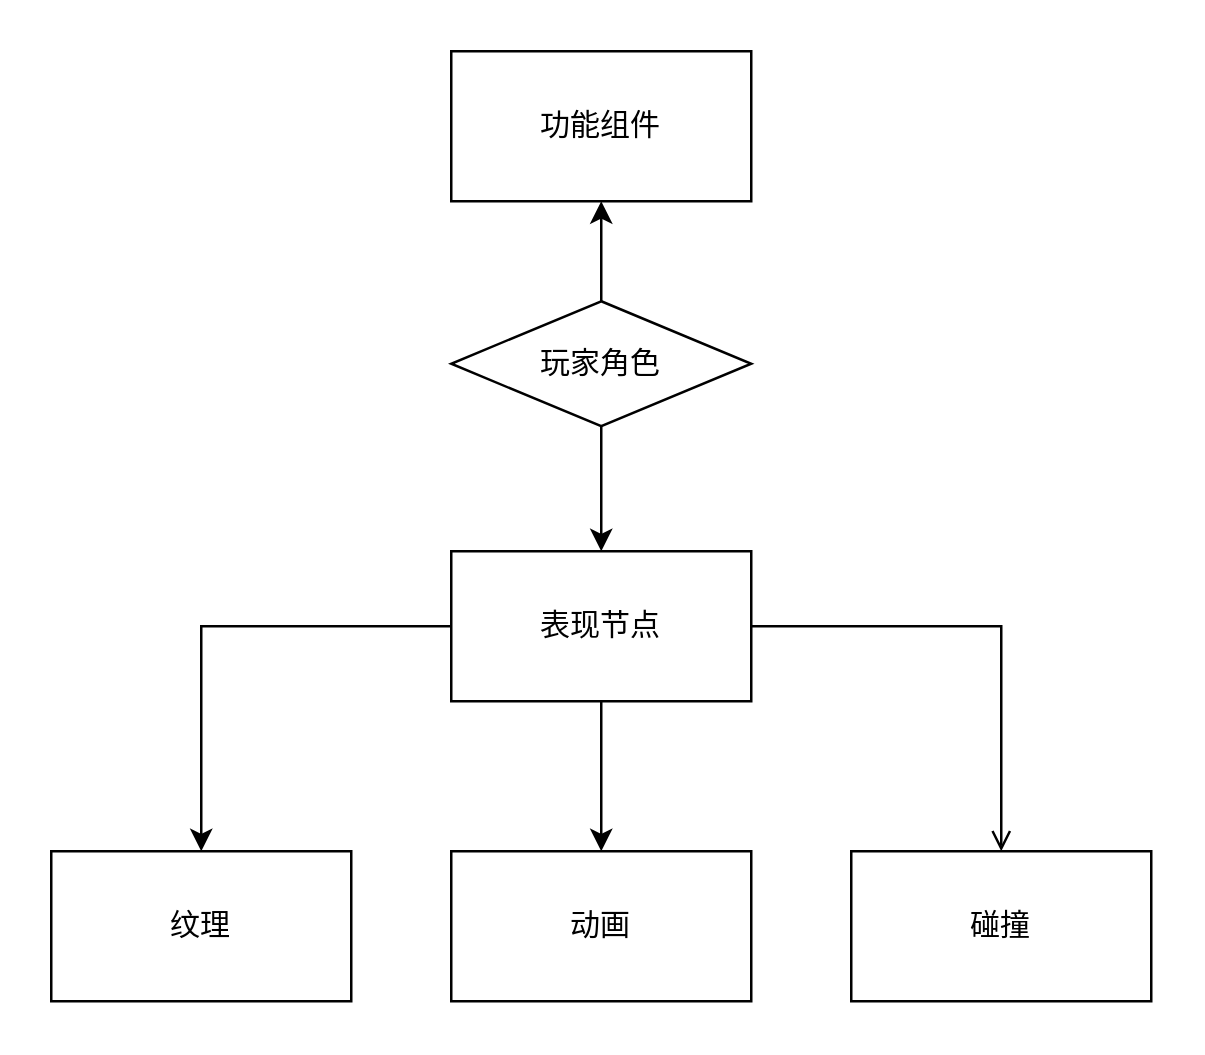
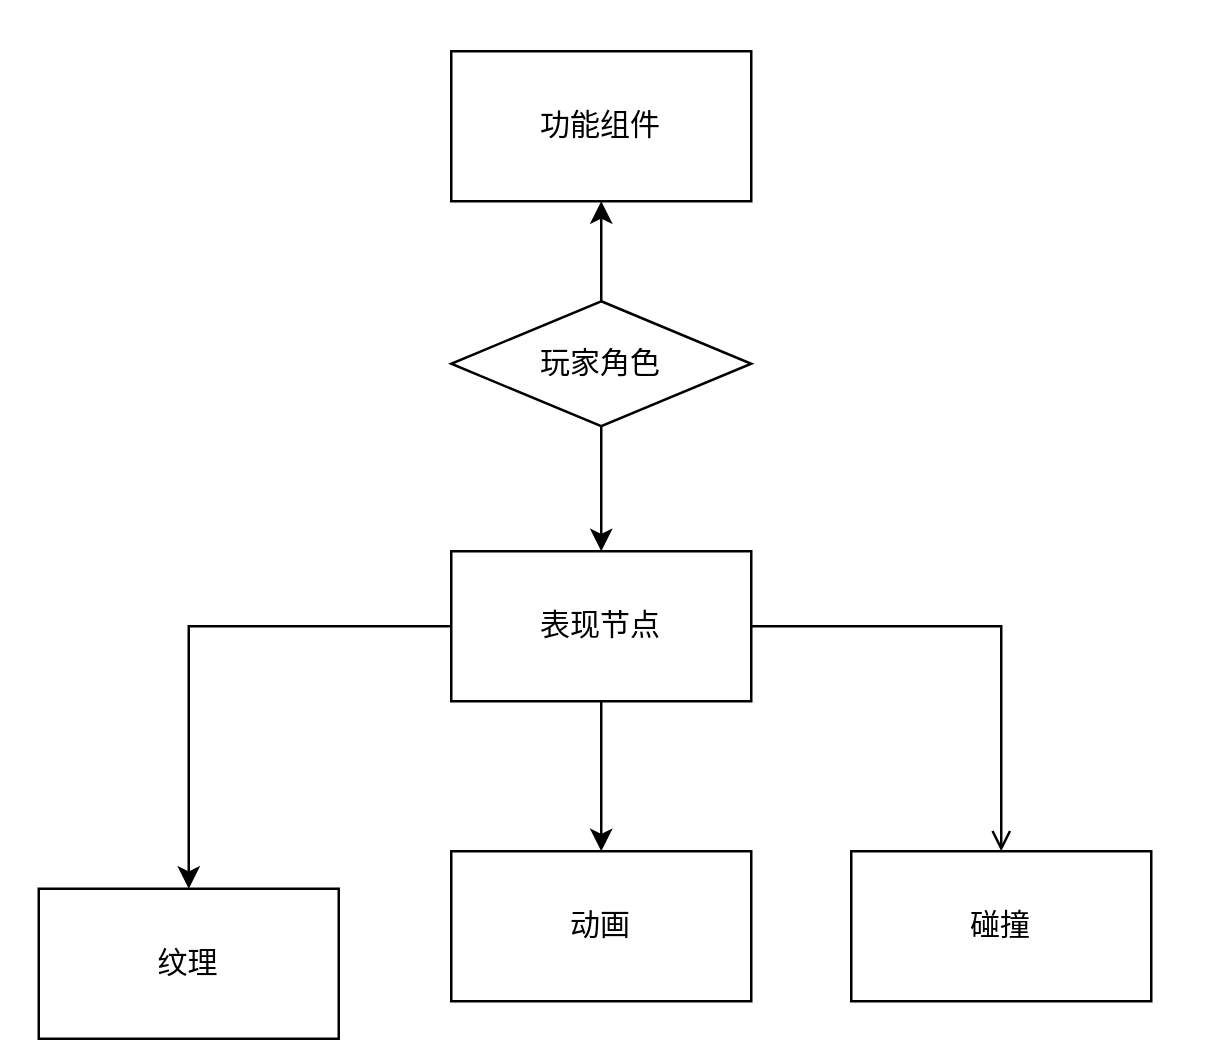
(201, 926) -> (189, 964)
